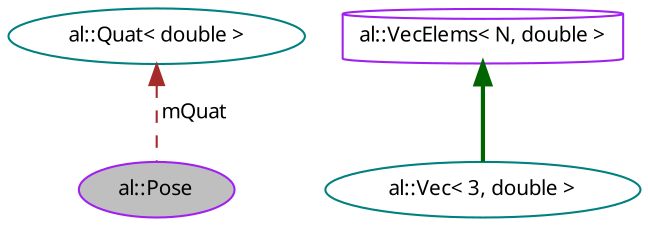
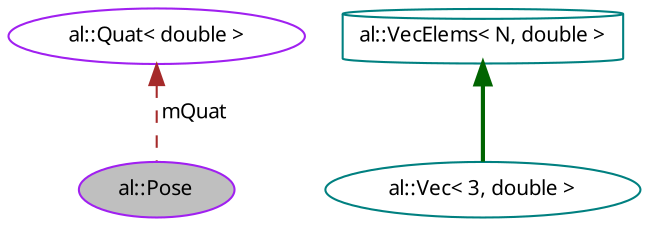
(157, 36) -> (157, 36)
(483, 36) -> (483, 36)
